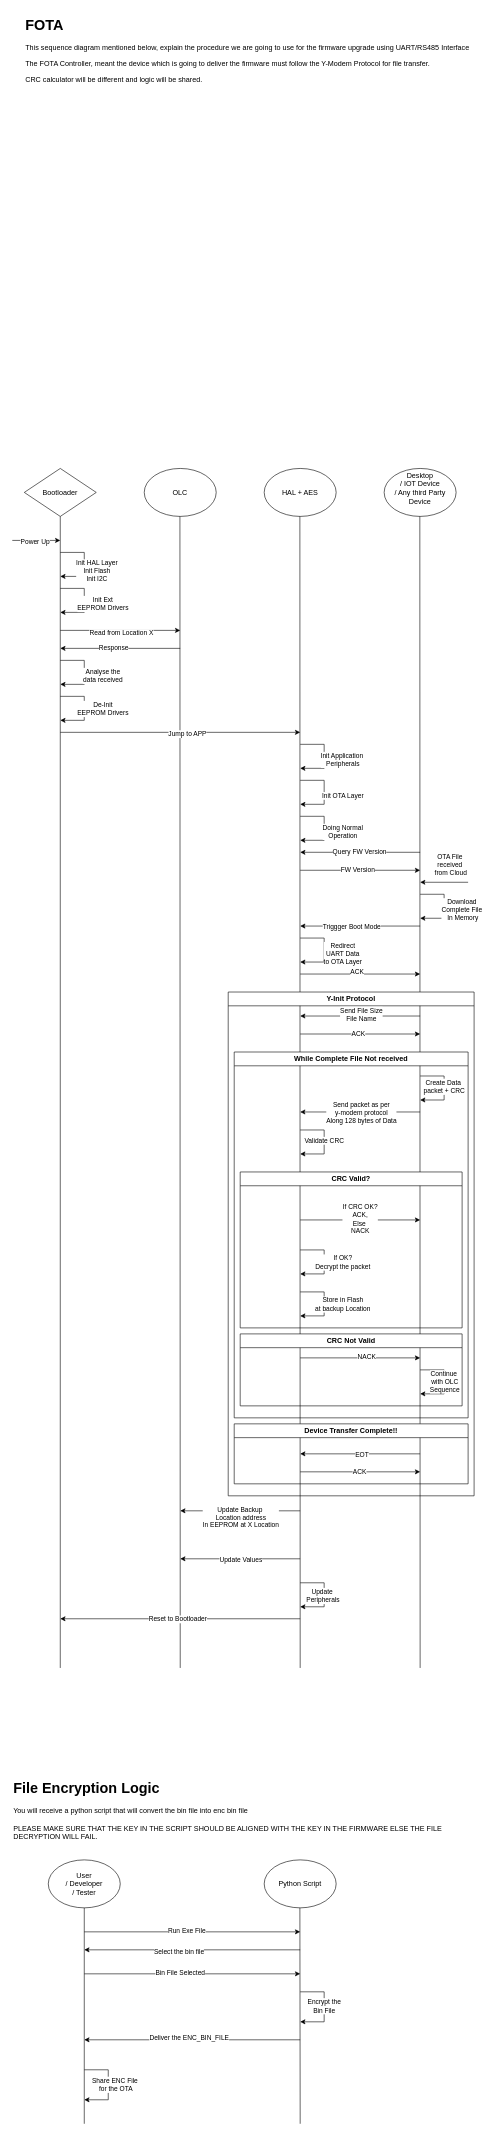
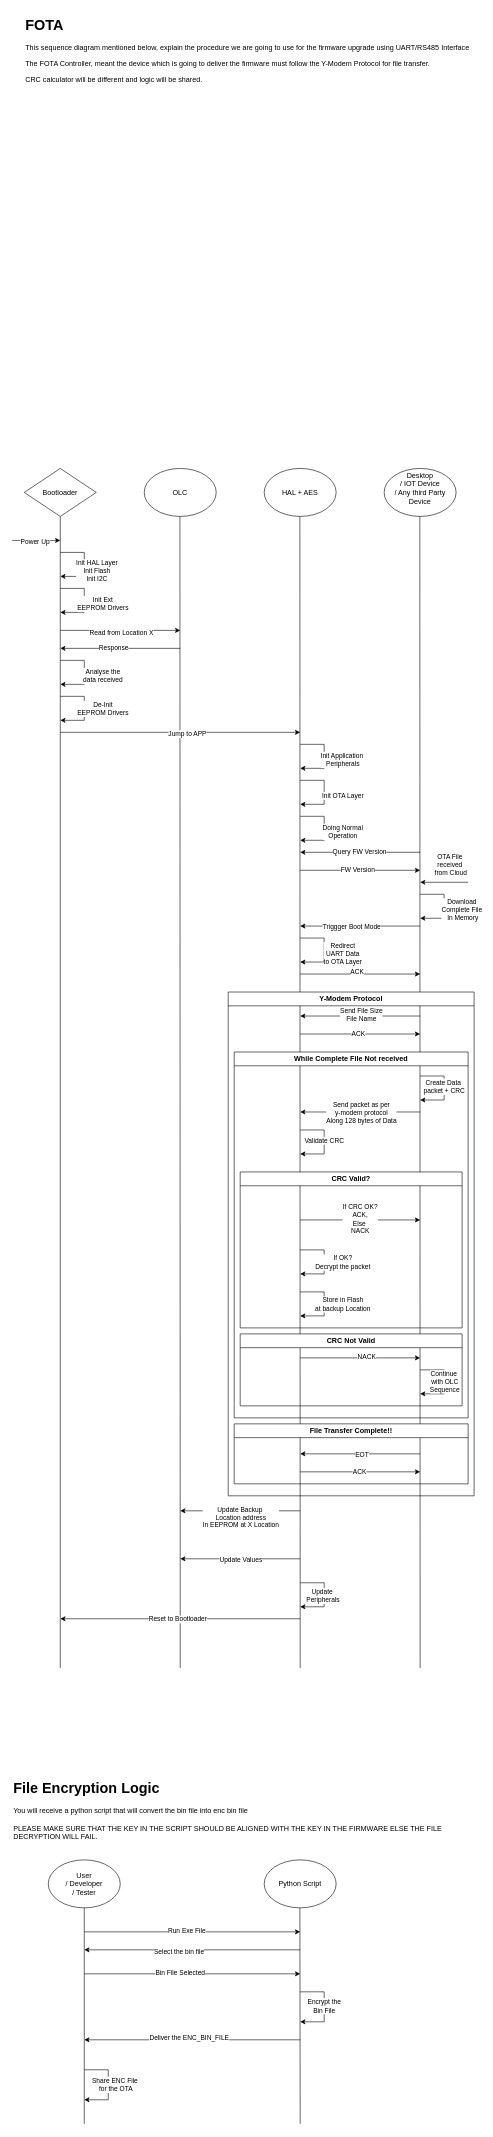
(351, 999) -> (351, 999)
(351, 1431) -> (351, 1431)
